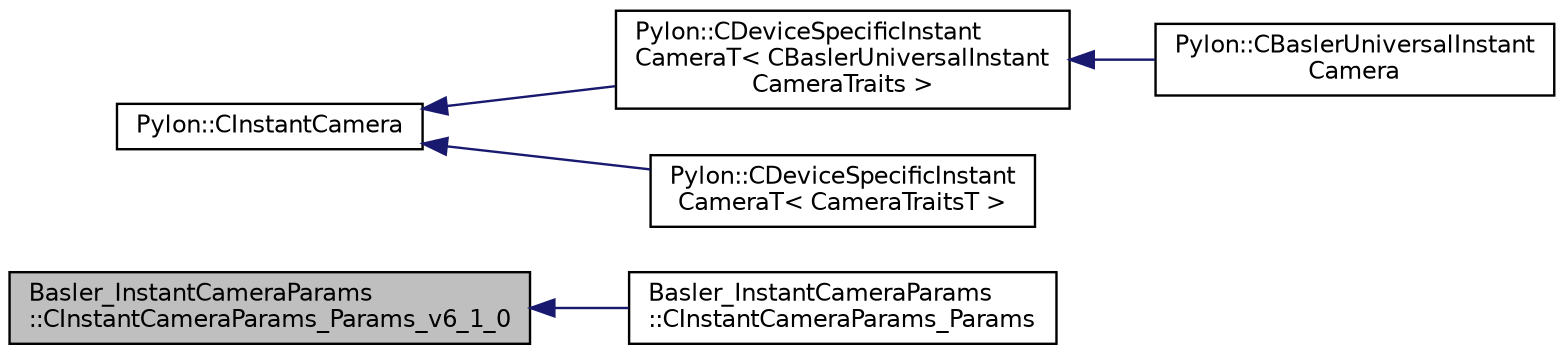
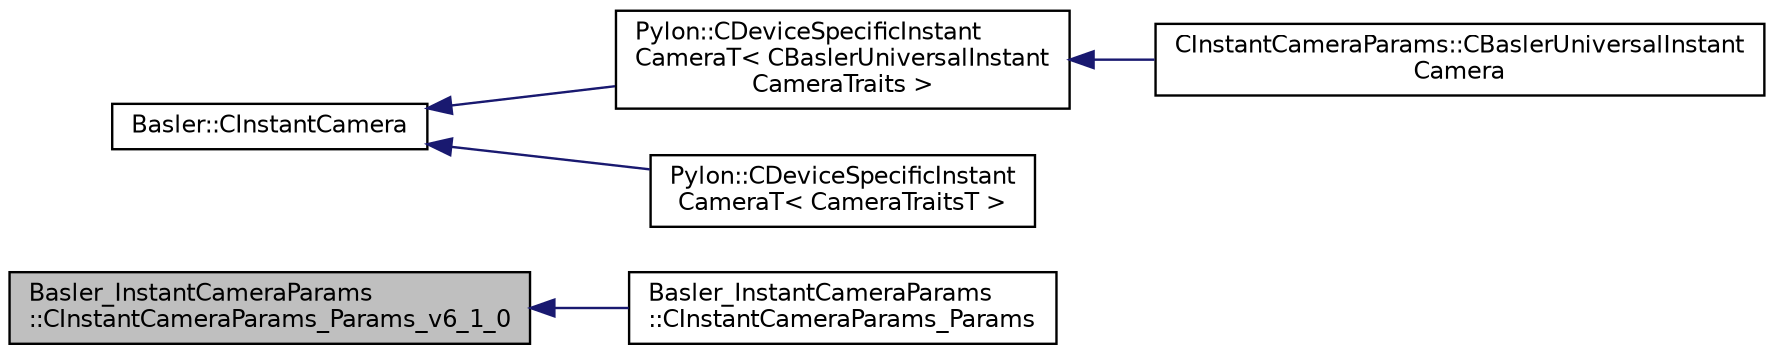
(1355, 60) -> (1460, 60)
(270, 127) -> (270, 127)
